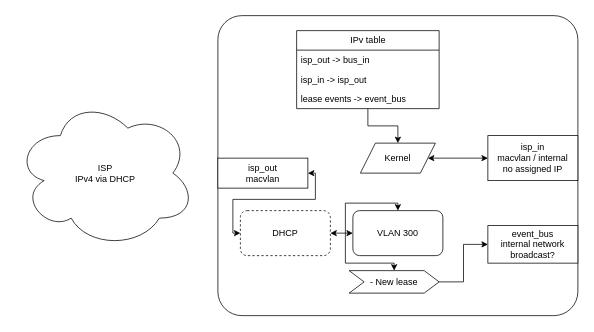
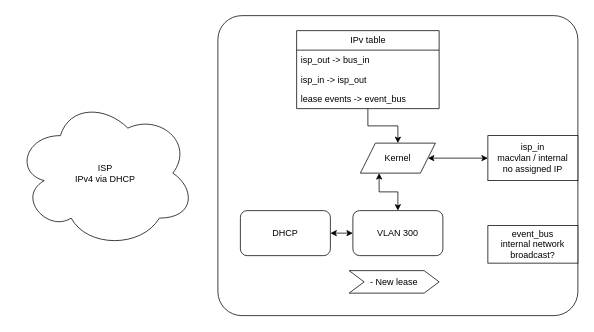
(263, 173) -> none
(287, 199) -> none
(285, 233) -> (285, 233)
(345, 234) -> (398, 192)
(464, 254) -> none
